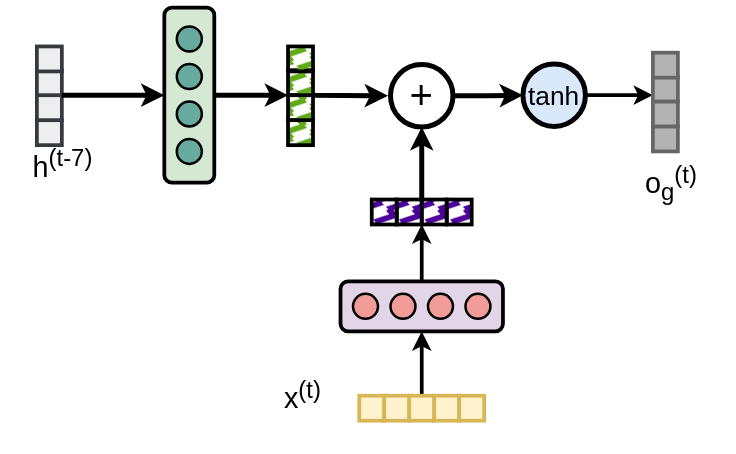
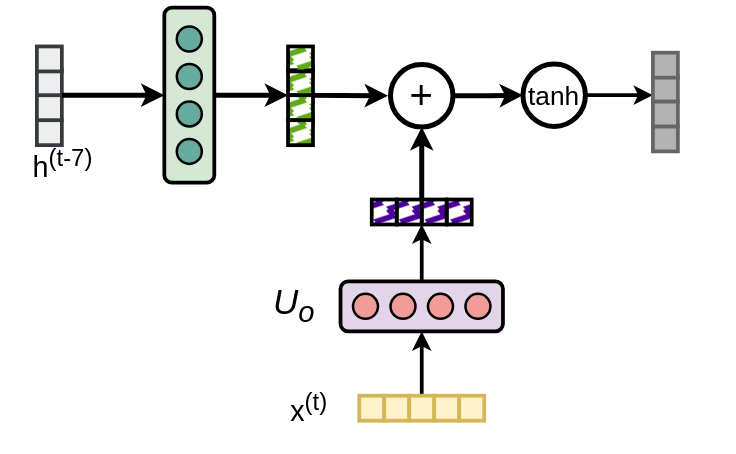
(554, 95) -> (554, 95)
(672, 183) -> none
none -> (294, 306)
(303, 396) -> (309, 408)
